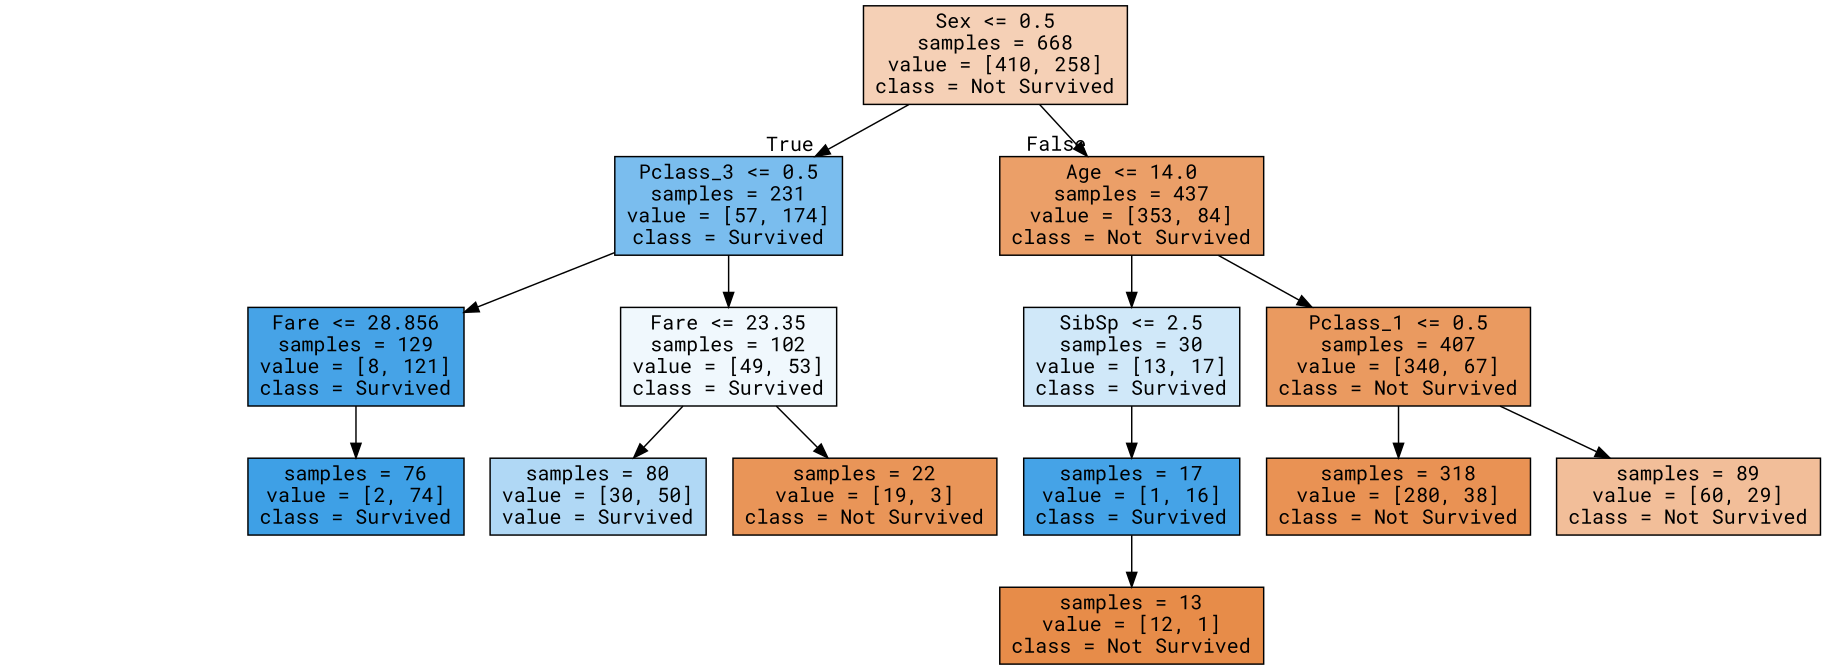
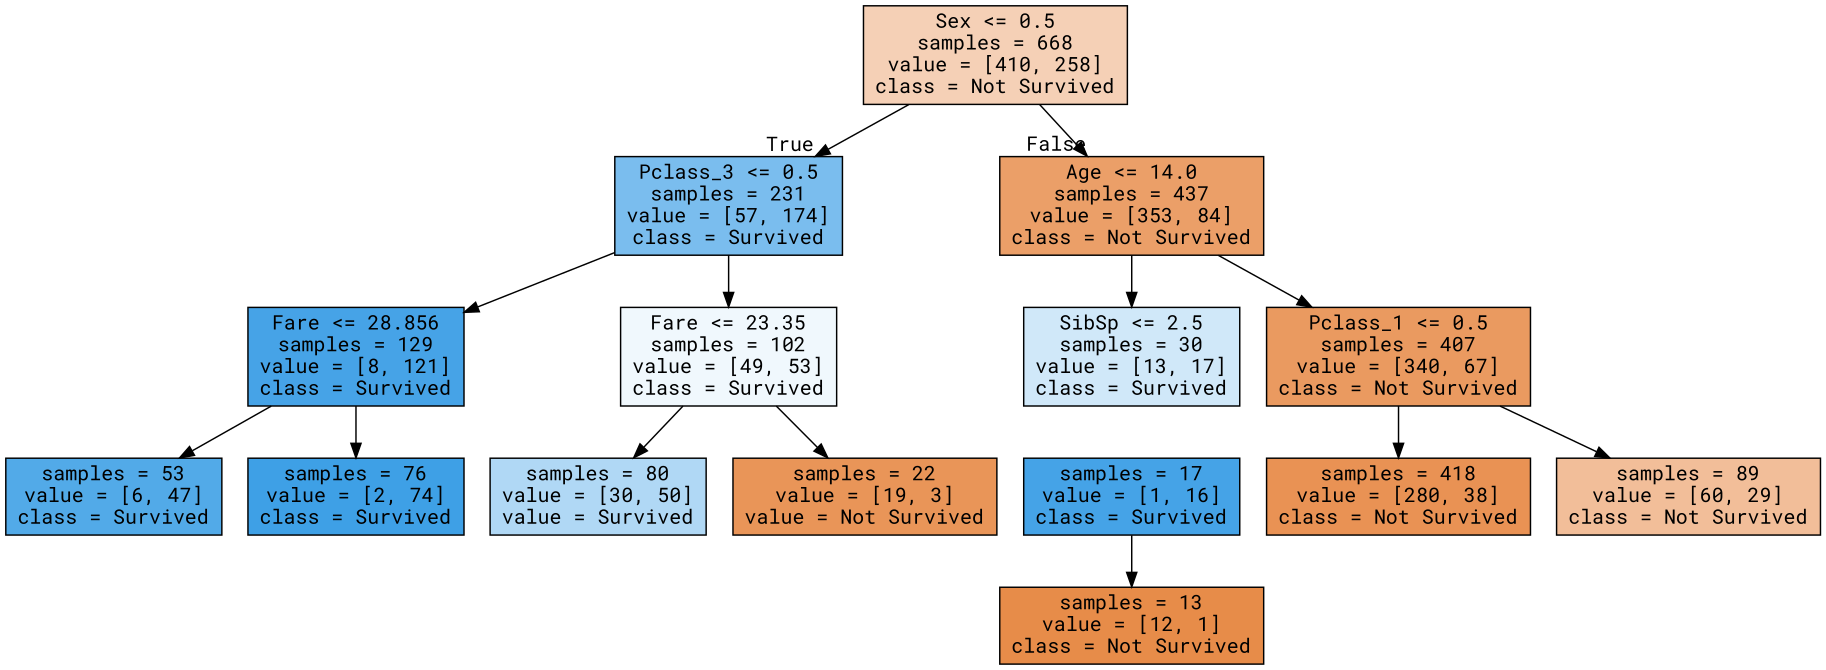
(1132, 425) -> none
none -> (114, 497)
(865, 497) -> (865, 497)
(1399, 497) -> (1399, 497)
